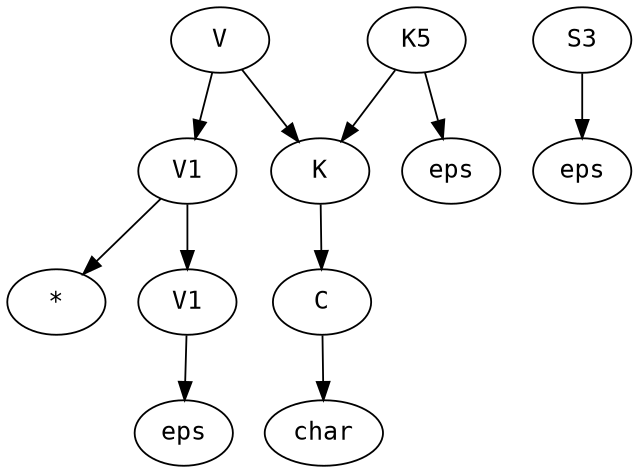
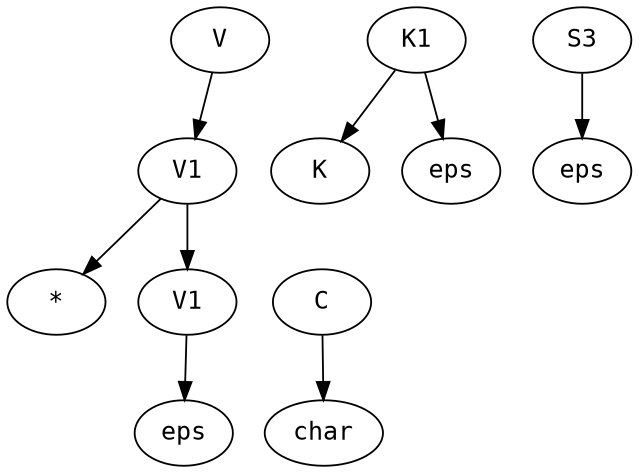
(417, 40) -> (417, 40)
(265, 98) -> none
(321, 228) -> none
